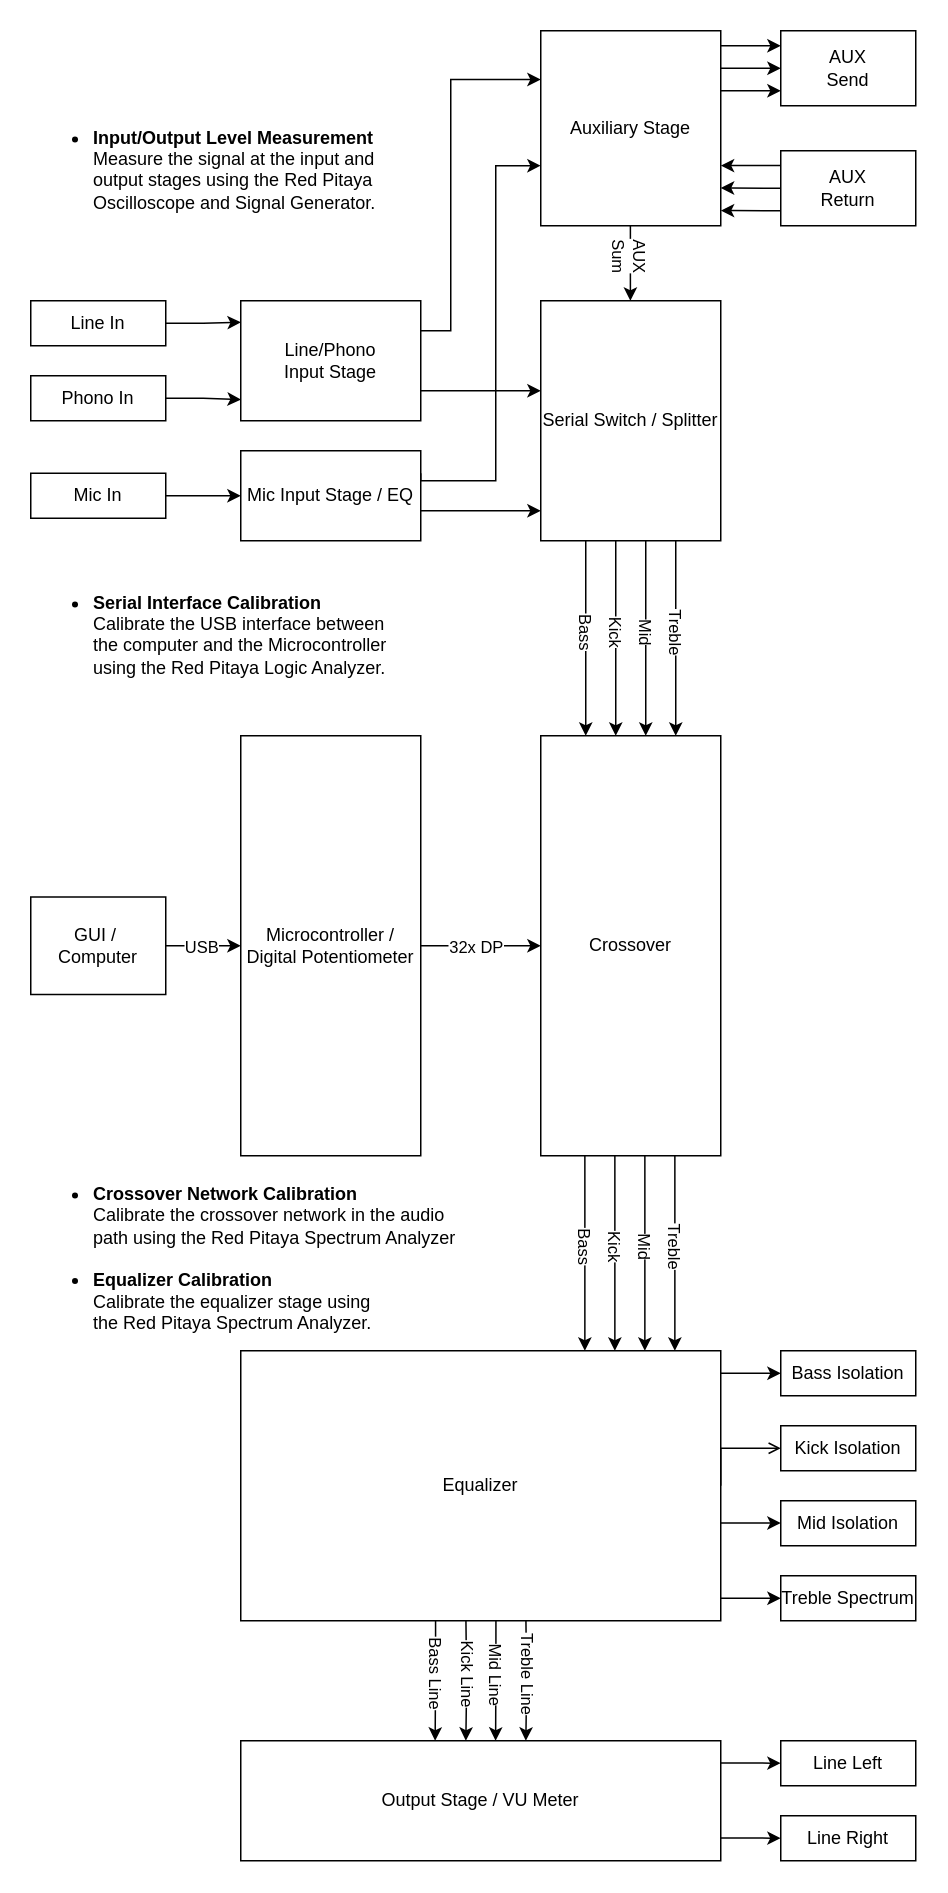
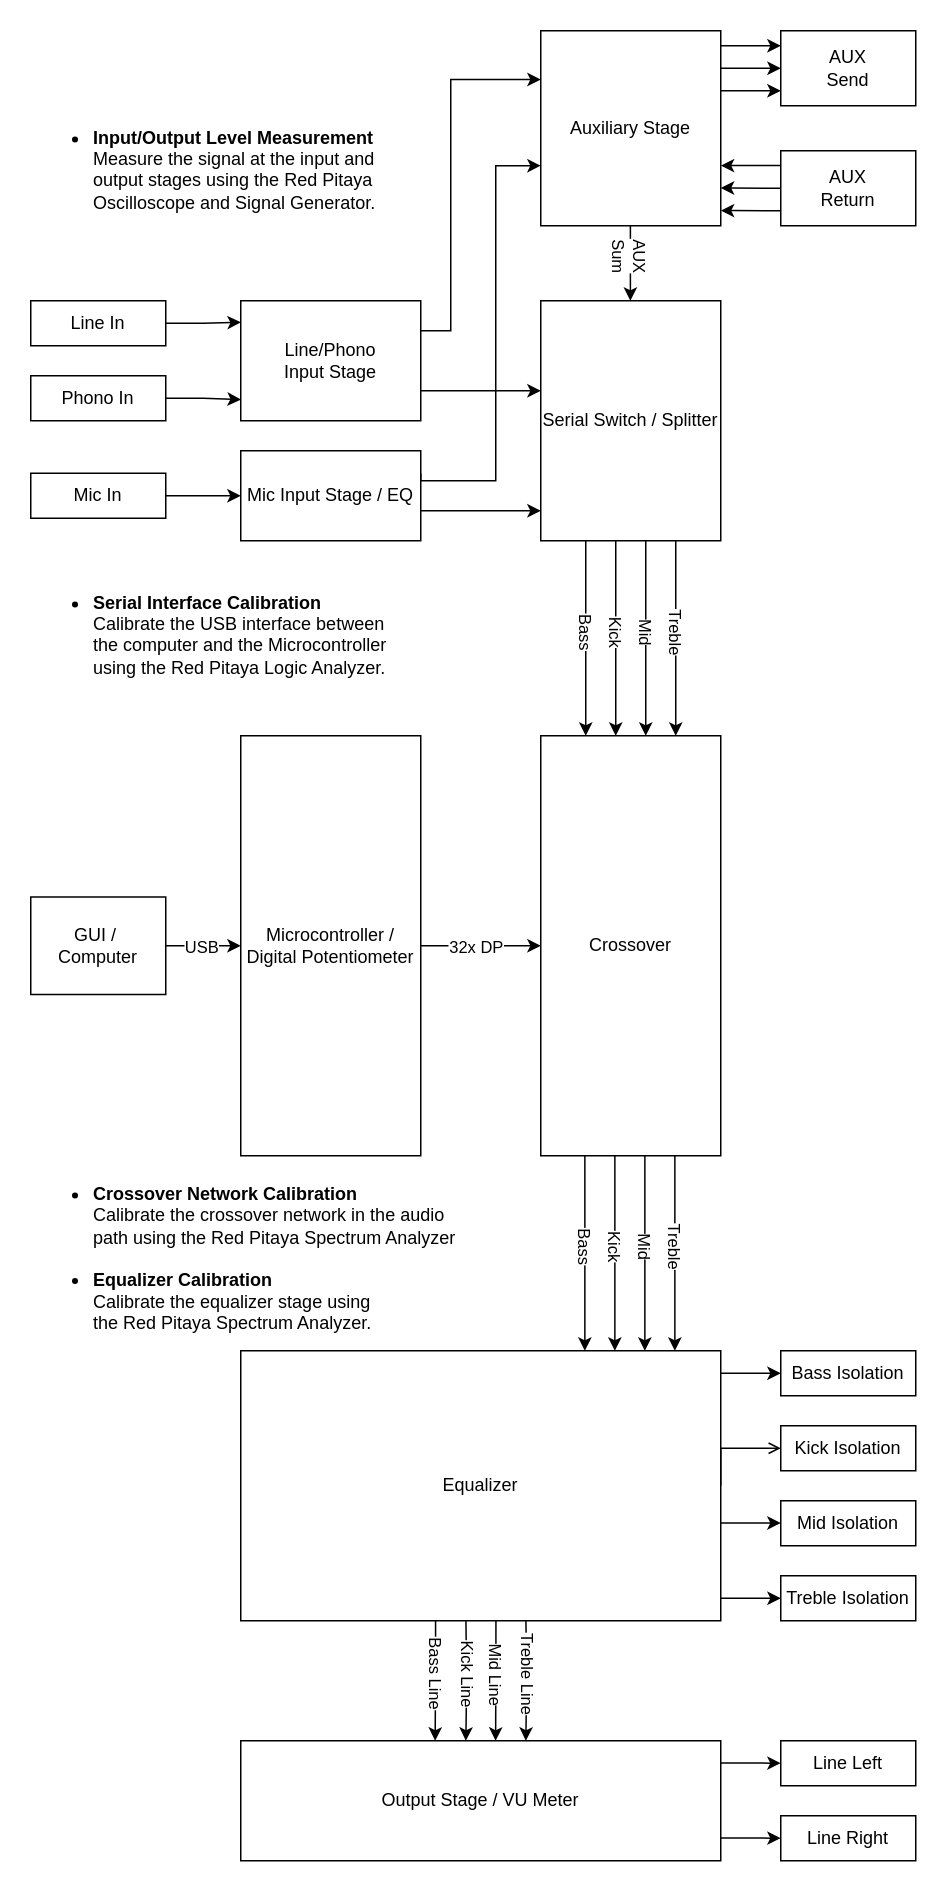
(848, 1598) -> (848, 1598)
